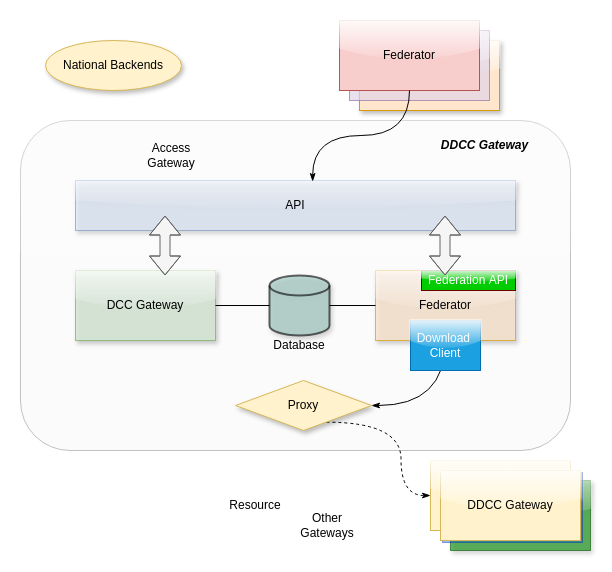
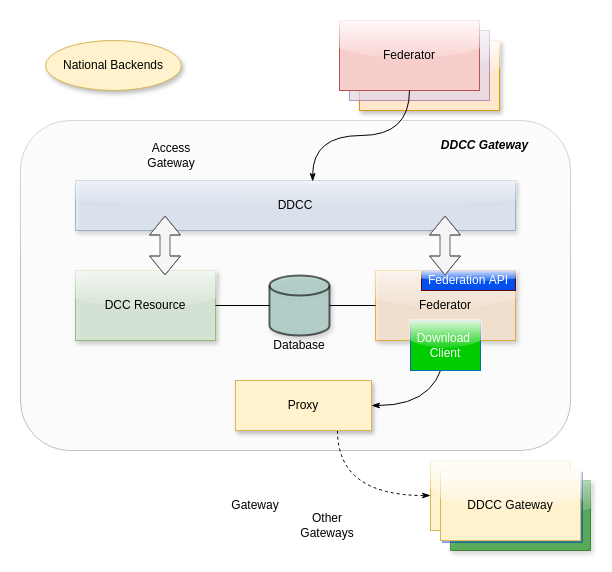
(296, 206) -> (296, 206)
(469, 281) -> (469, 281)
(146, 306) -> (146, 306)
(446, 346) -> (446, 346)
(304, 406) -> (304, 406)
(256, 506) -> (256, 506)
